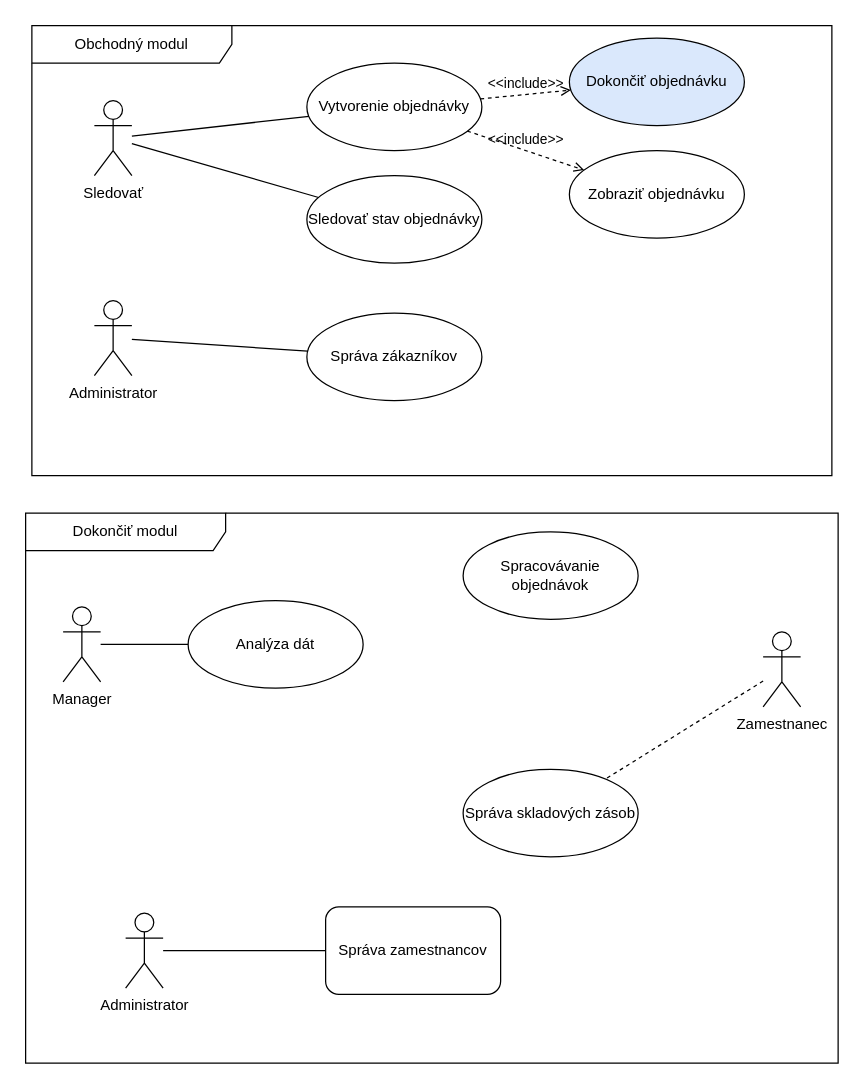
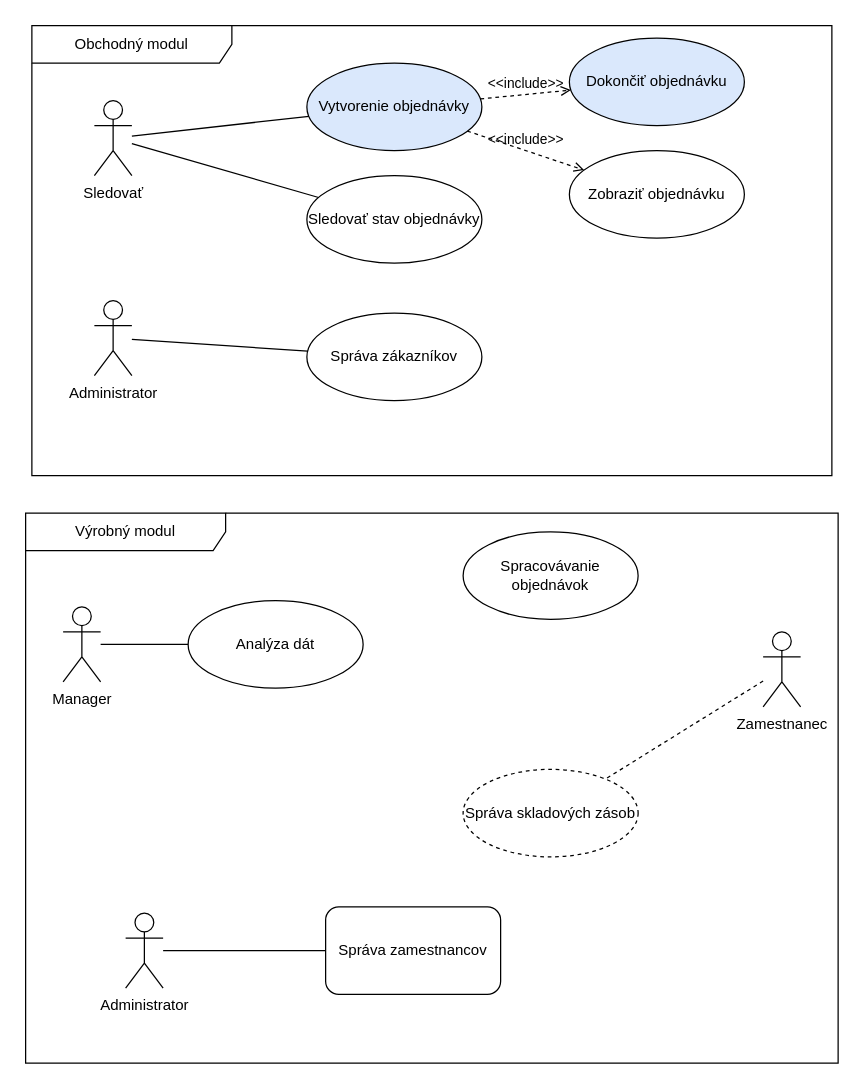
(394, 107) -> (394, 107)
(126, 532) -> (126, 532)
(551, 813) -> (551, 813)
